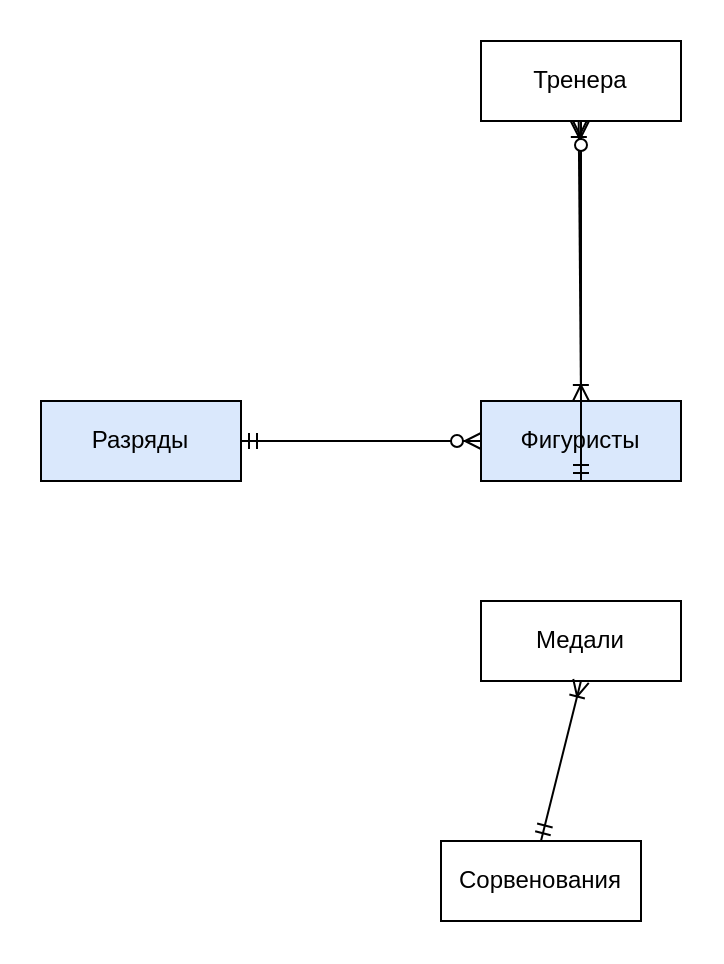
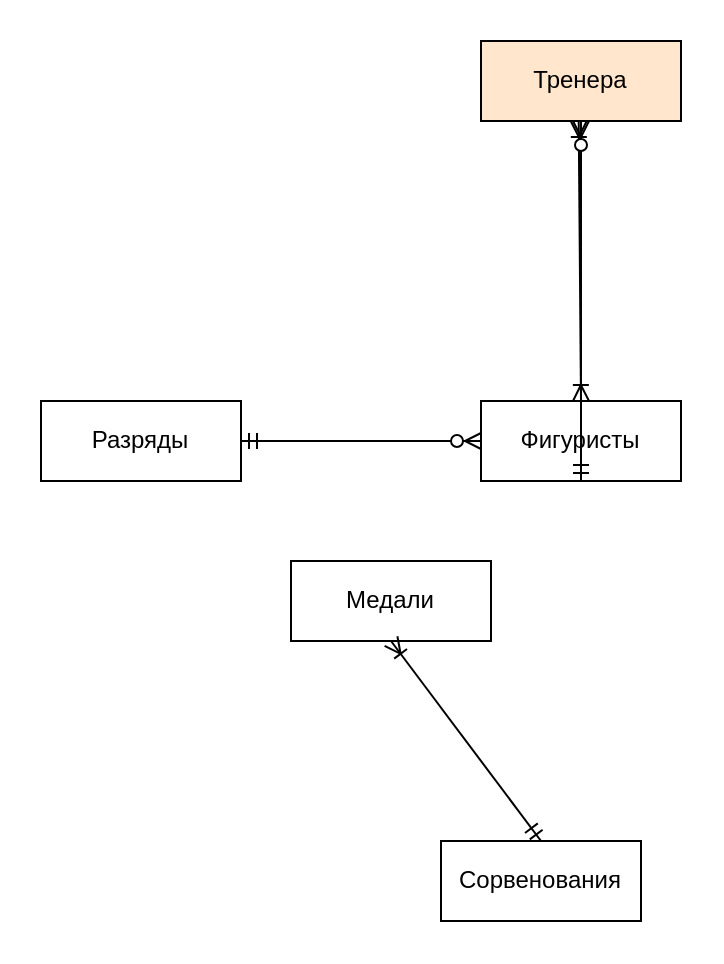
(581, 81) -> (581, 81)
(141, 441) -> (141, 441)
(581, 441) -> (581, 441)
(581, 641) -> (391, 601)
